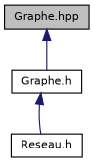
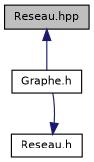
(47, 17) -> (47, 17)
(39, 119) -> (54, 108)
